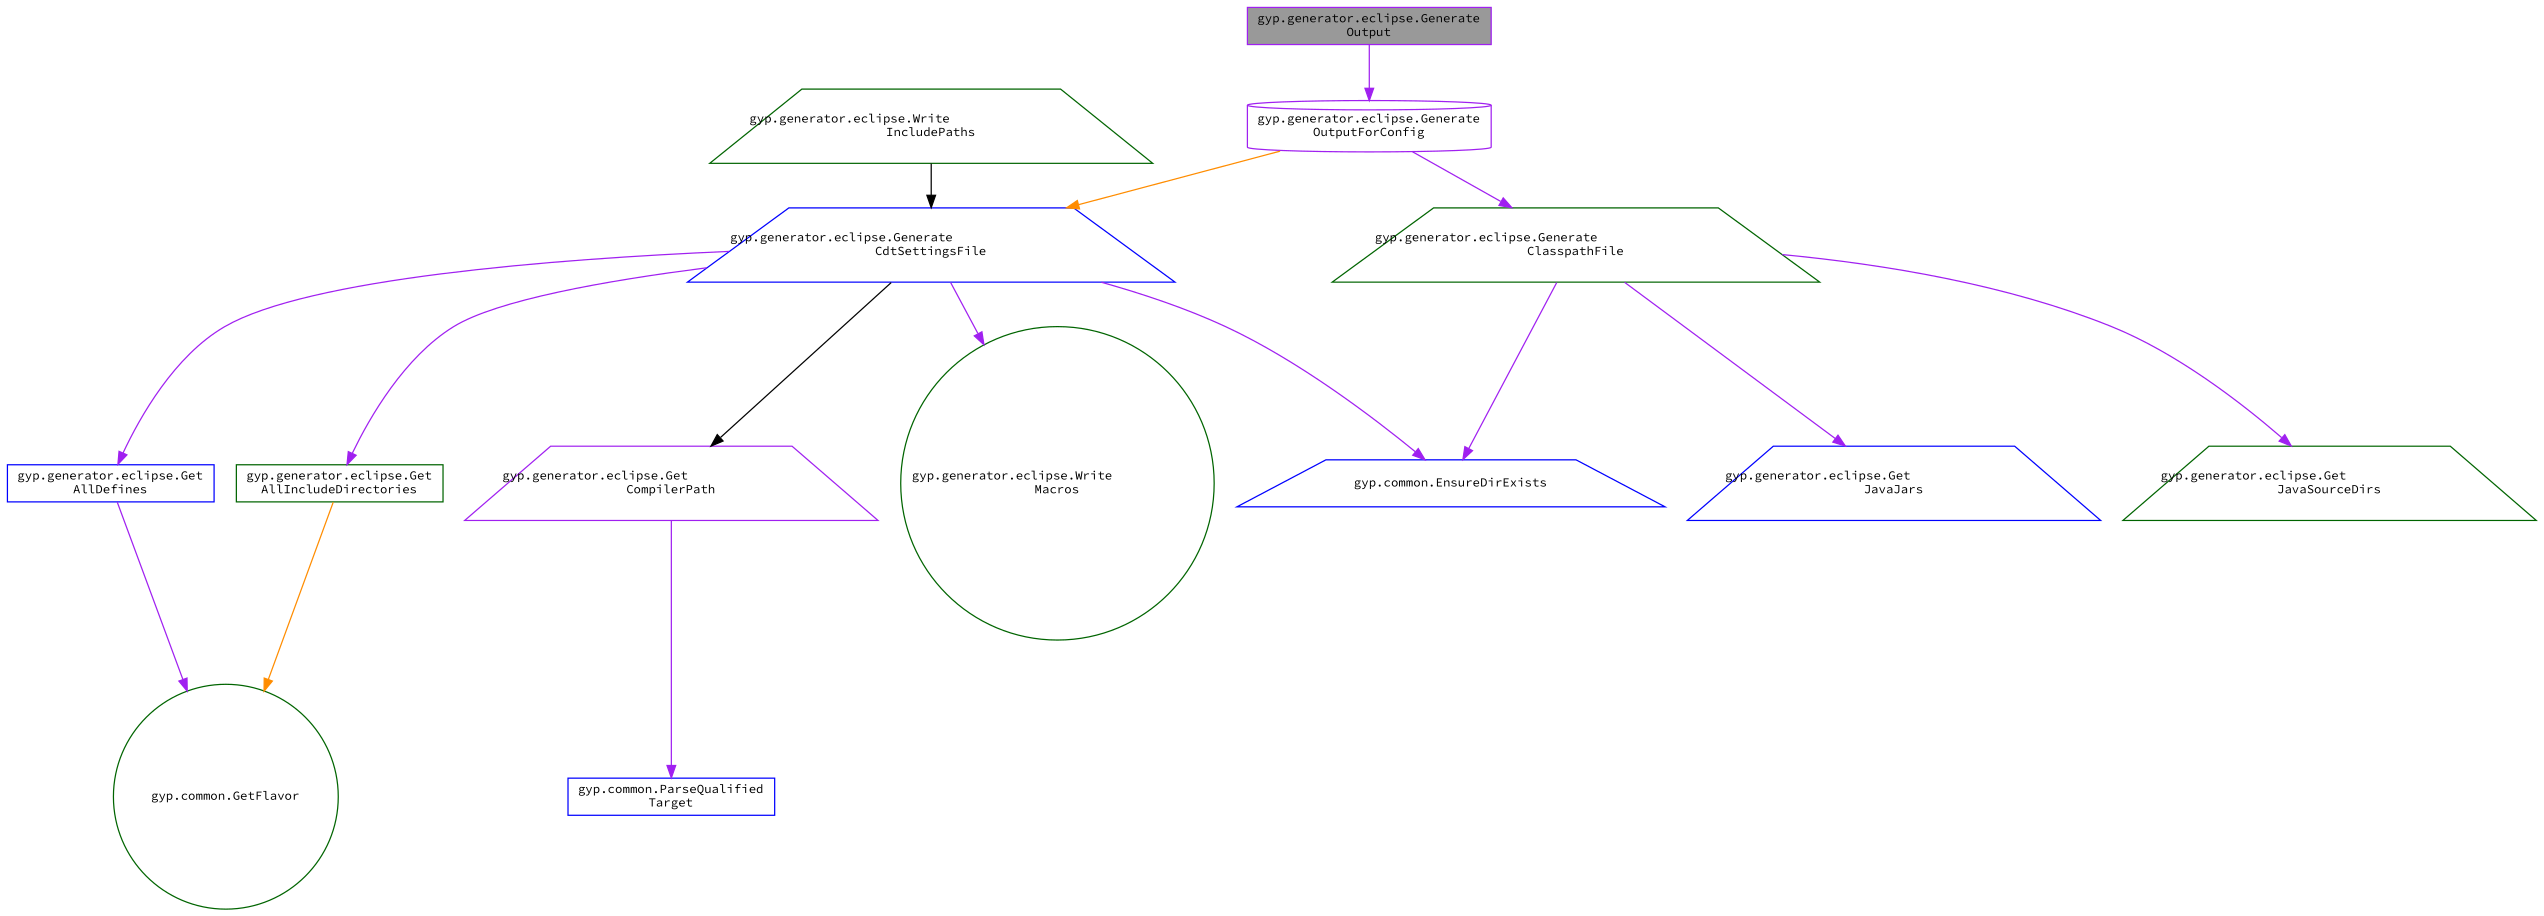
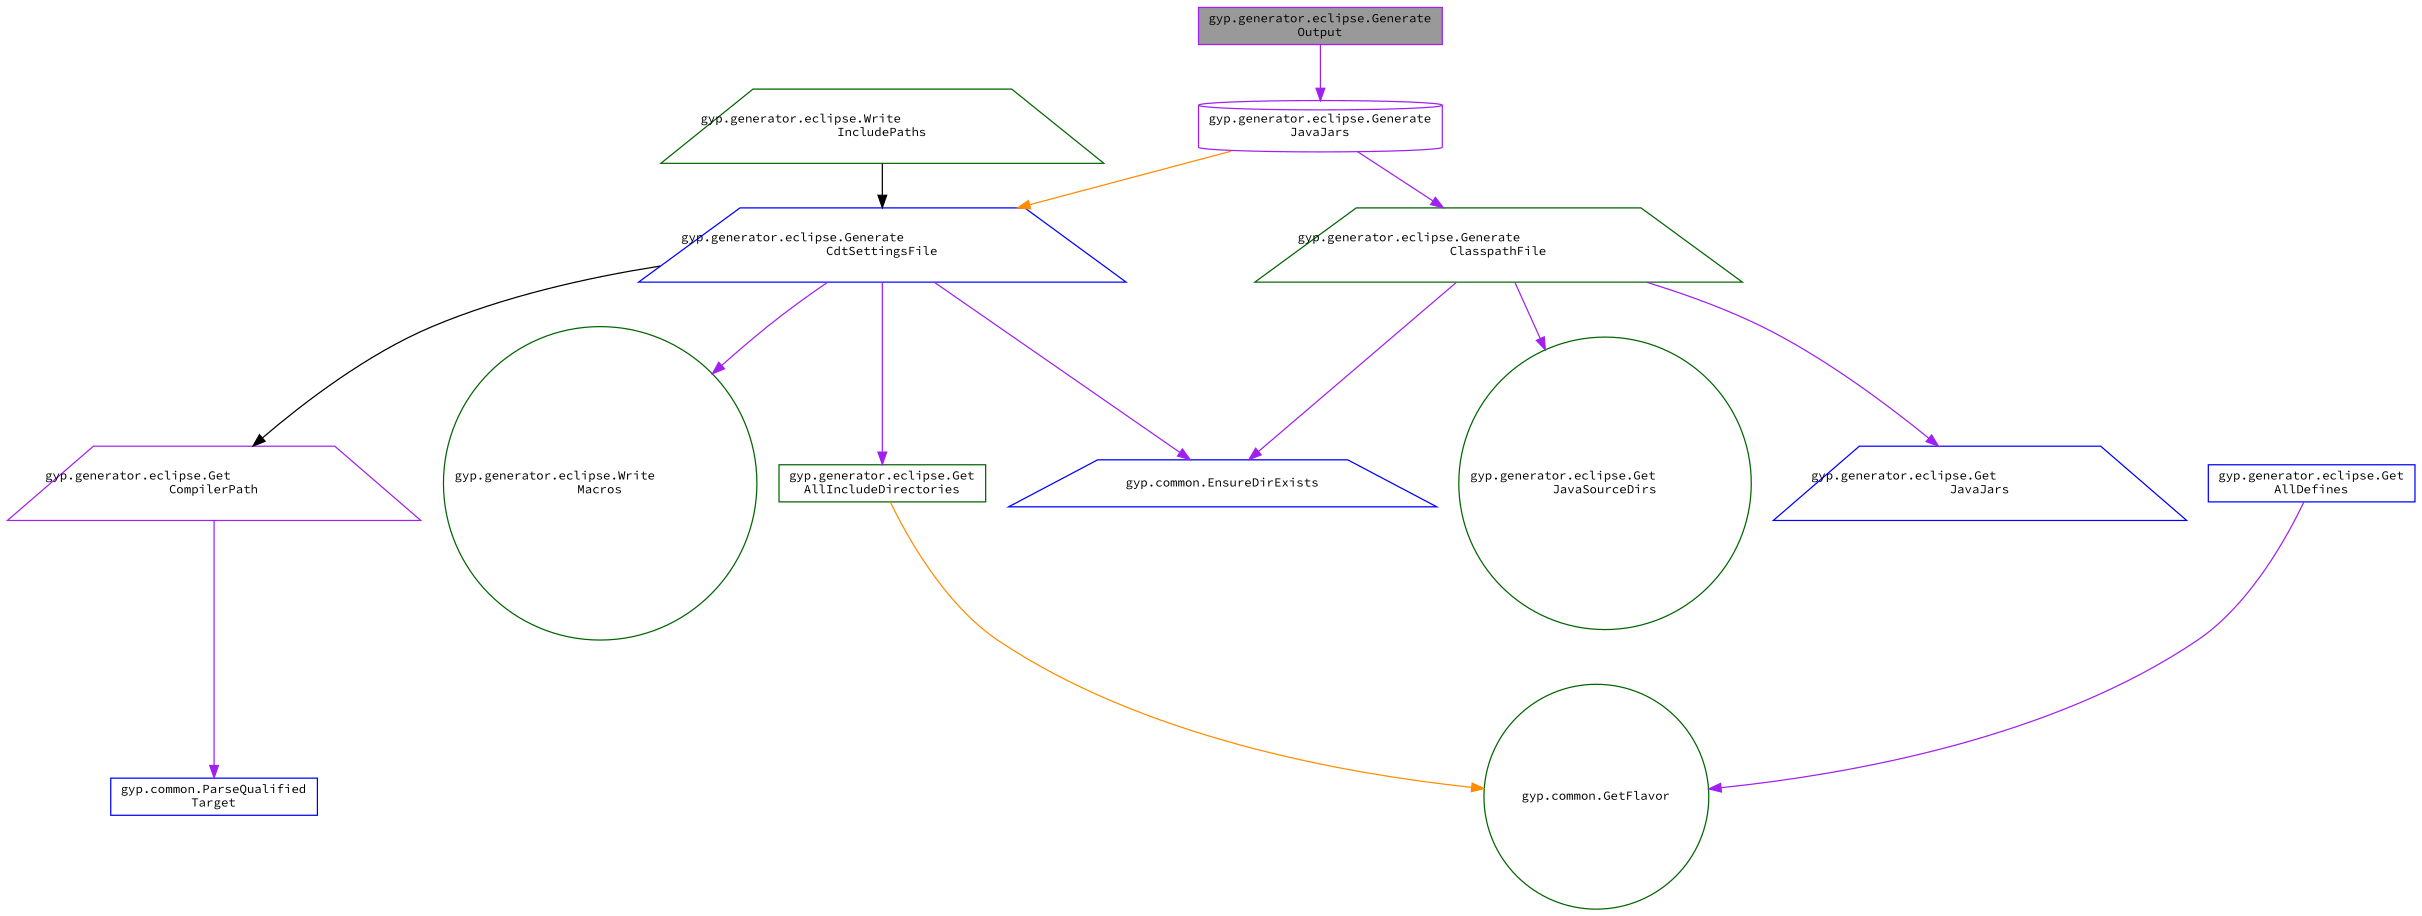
(1369, 126) -> (1320, 126)
(392, 281) -> none
(2330, 483) -> (1605, 483)
